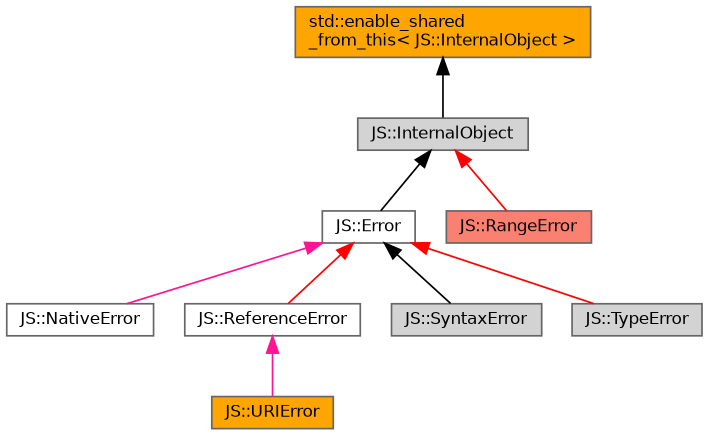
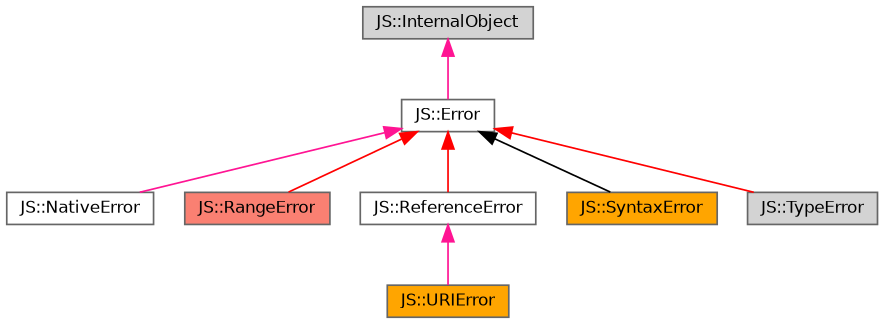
(443, 32) -> none
(400, 187) -> (448, 78)
(487, 187) -> (345, 166)
(467, 320) -> (642, 208)
